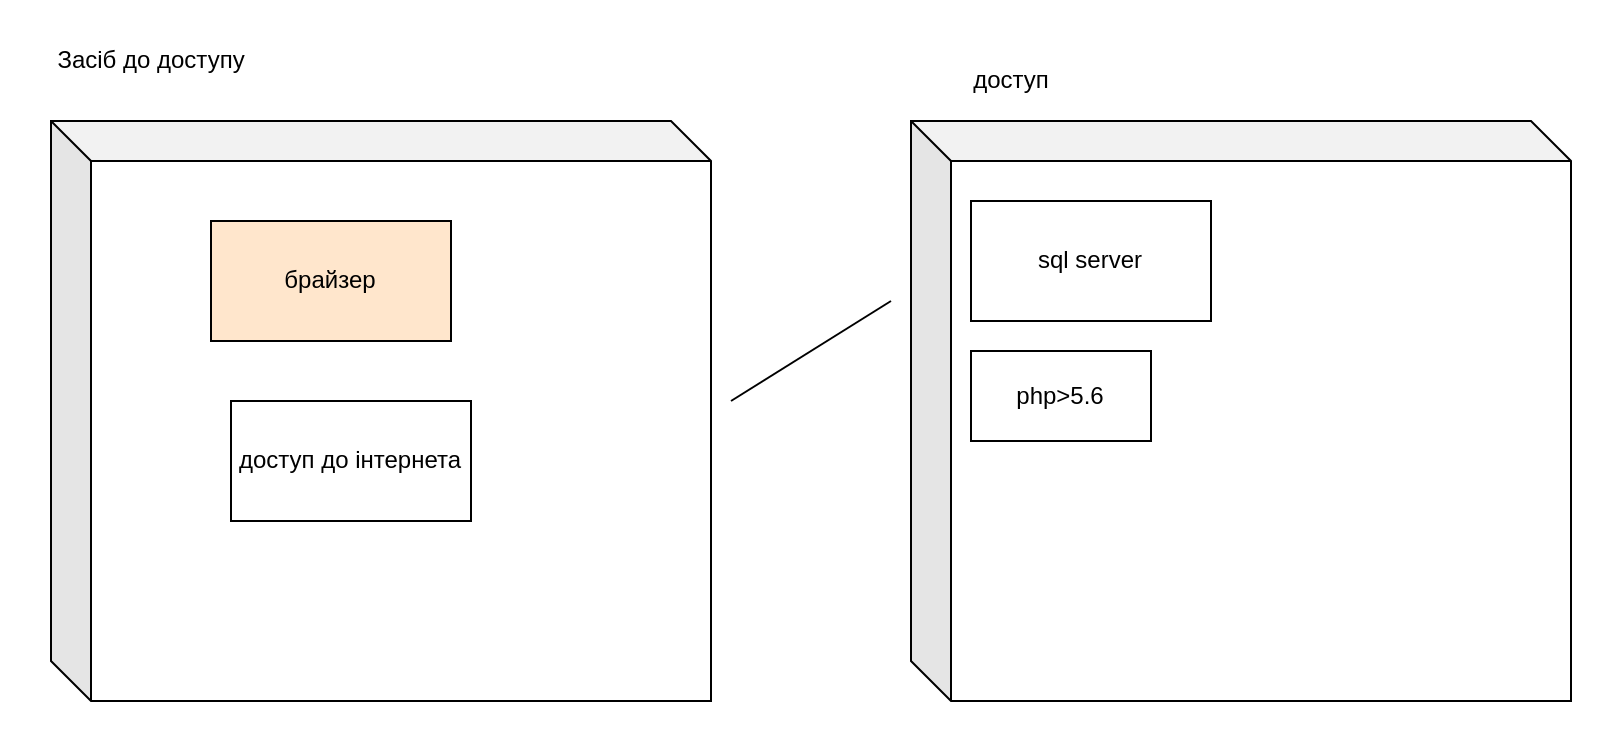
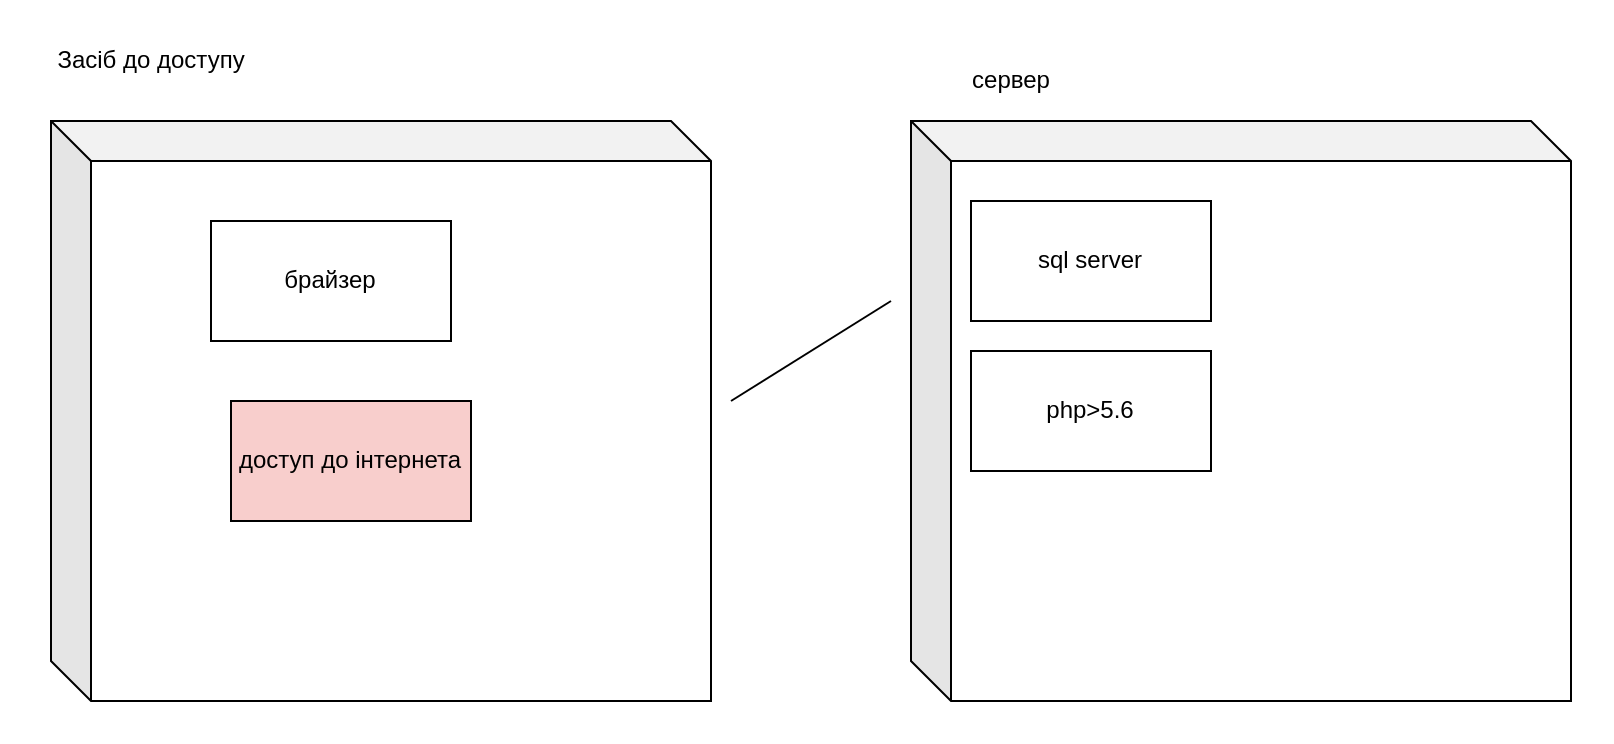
(1012, 81) -> (1012, 81)
(331, 281) -> (331, 281)
(1061, 396) -> (1091, 411)
(351, 461) -> (351, 461)
